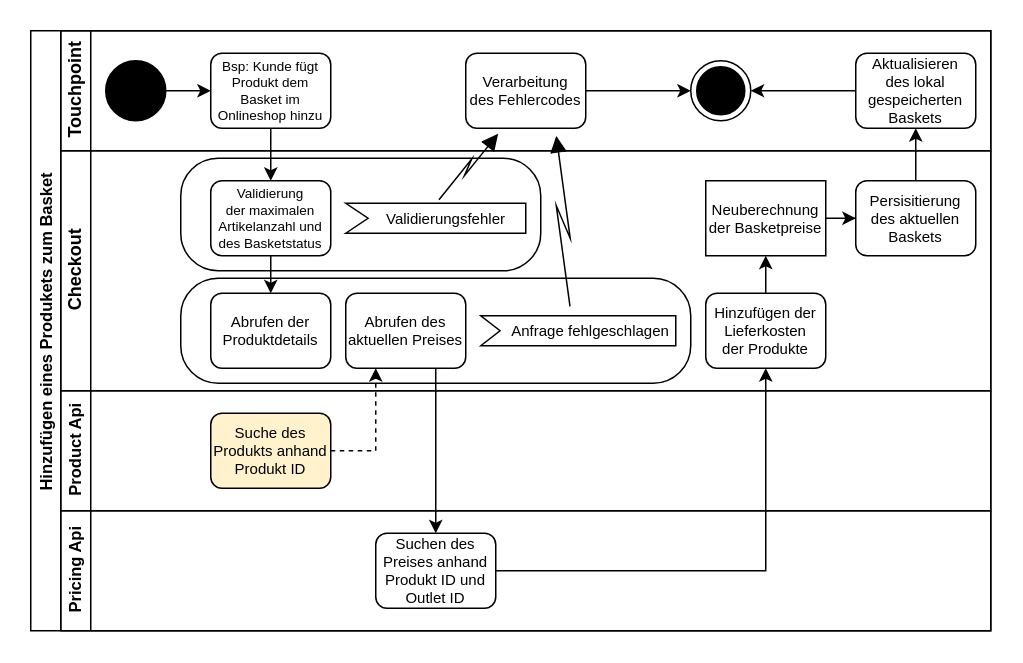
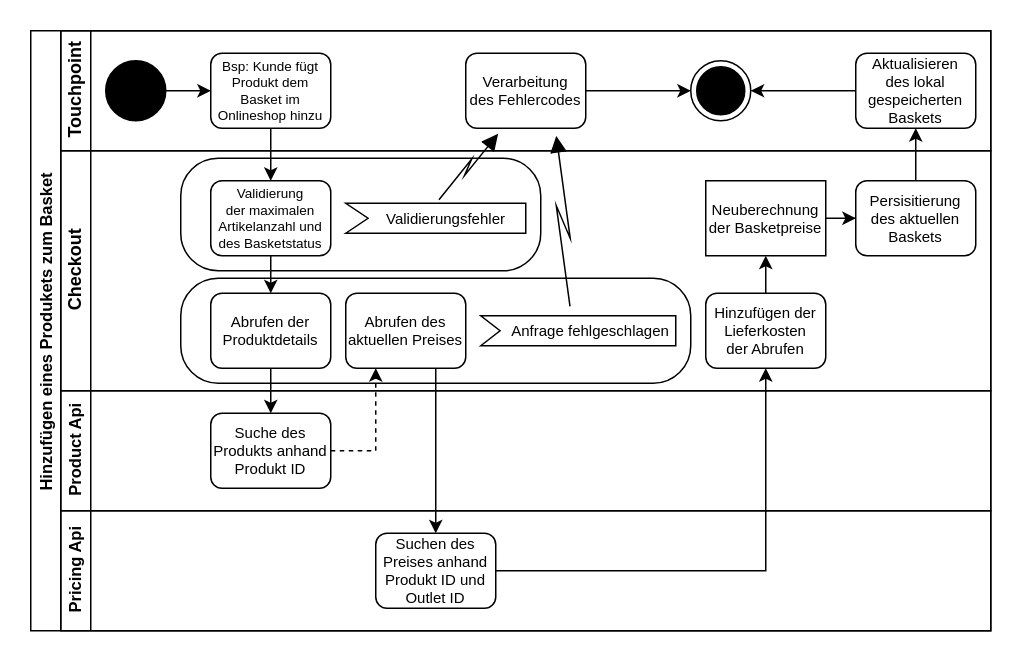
(765, 313) -> (765, 313)
none -> (271, 396)
(271, 451) -> (271, 451)
